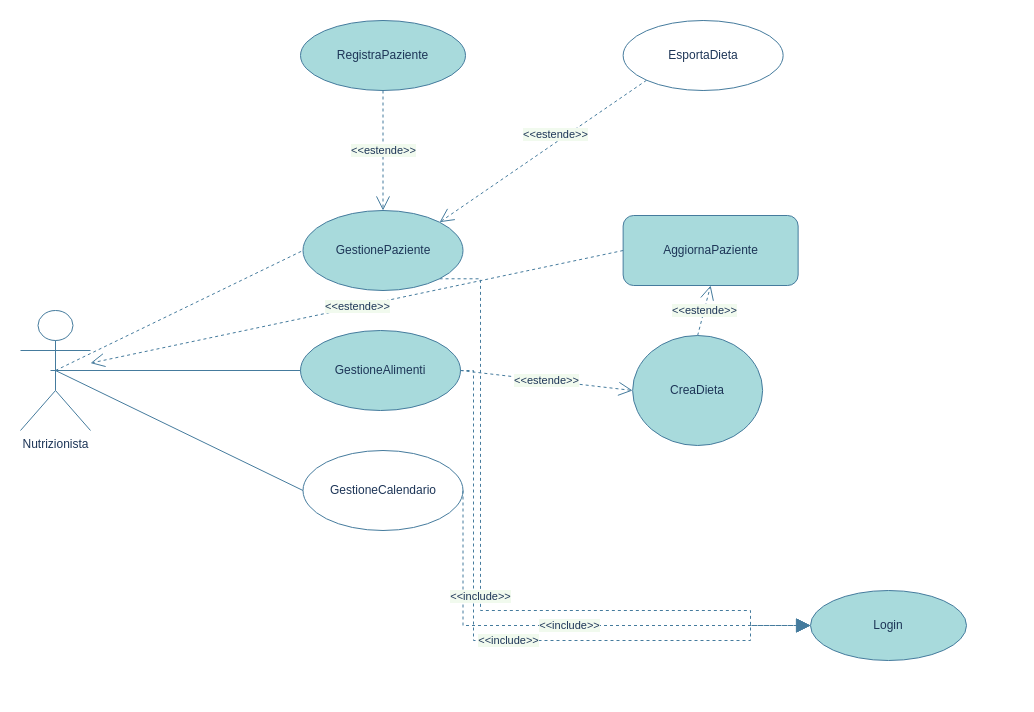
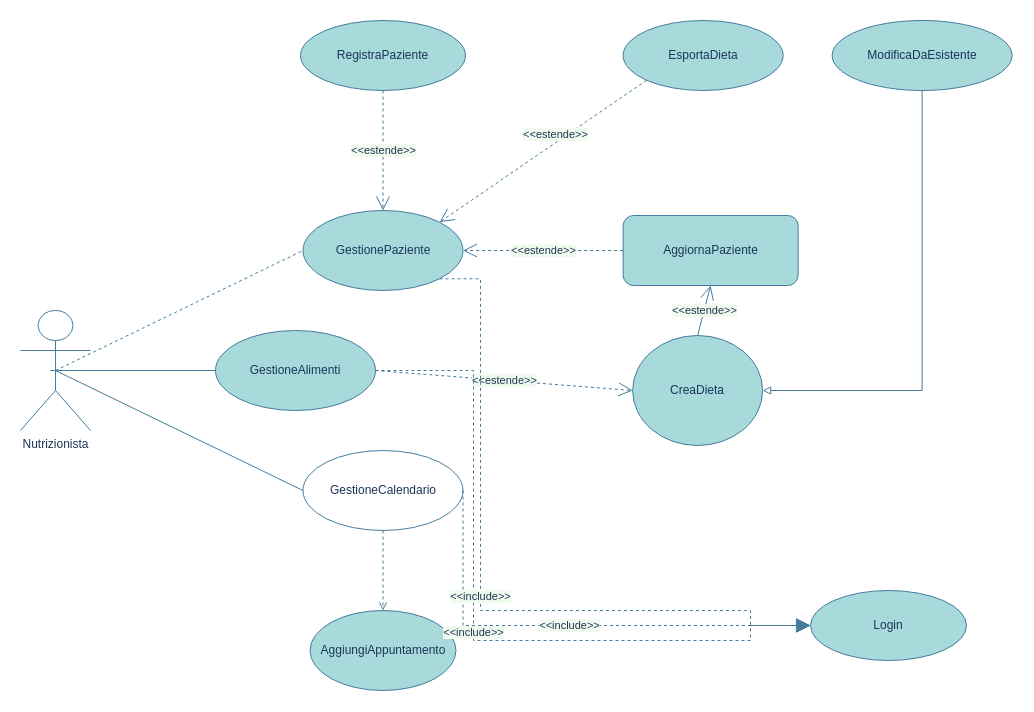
(703, 56) -> (703, 56)
none -> (922, 56)
none -> (922, 316)
(700, 325) -> (700, 325)
(208, 338) -> (542, 251)
(381, 371) -> (296, 371)
none -> (383, 569)
none -> (383, 651)
